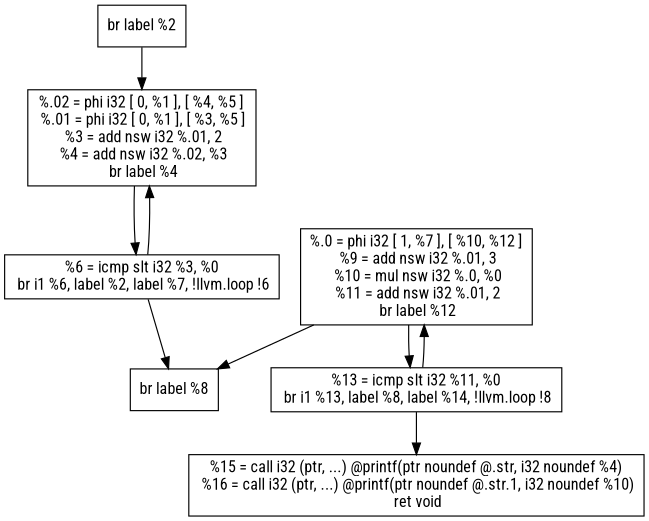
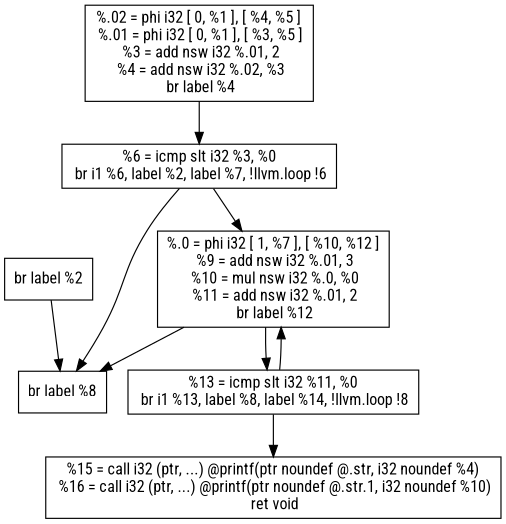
(142, 62) -> (55, 330)
(149, 226) -> (224, 205)
